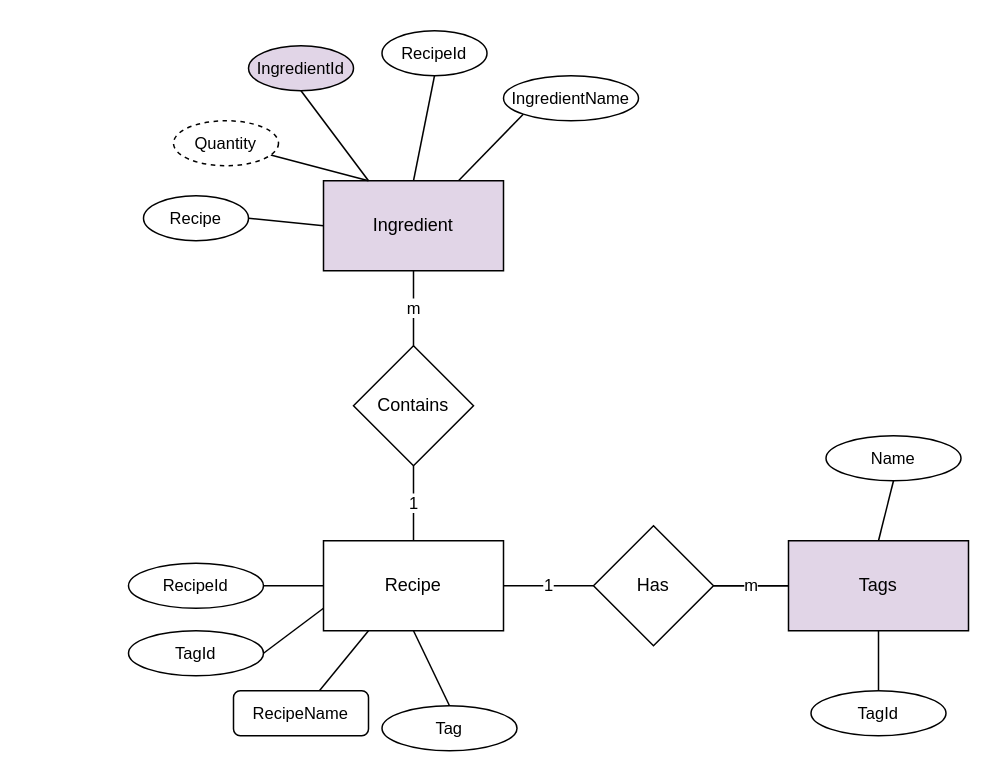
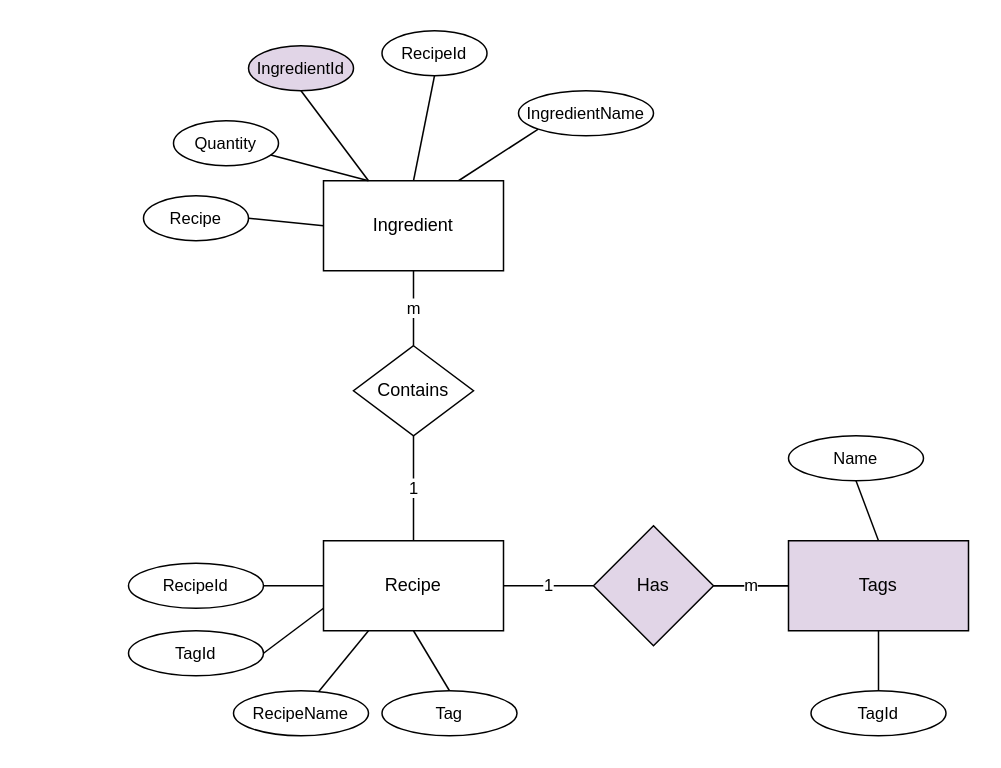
(571, 98) -> (586, 113)
(226, 143) -> (226, 143)
(413, 226) -> (413, 226)
(413, 406) -> (413, 391)
(893, 458) -> (856, 458)
(653, 586) -> (653, 586)
(301, 713) -> (301, 713)
(449, 728) -> (449, 713)
